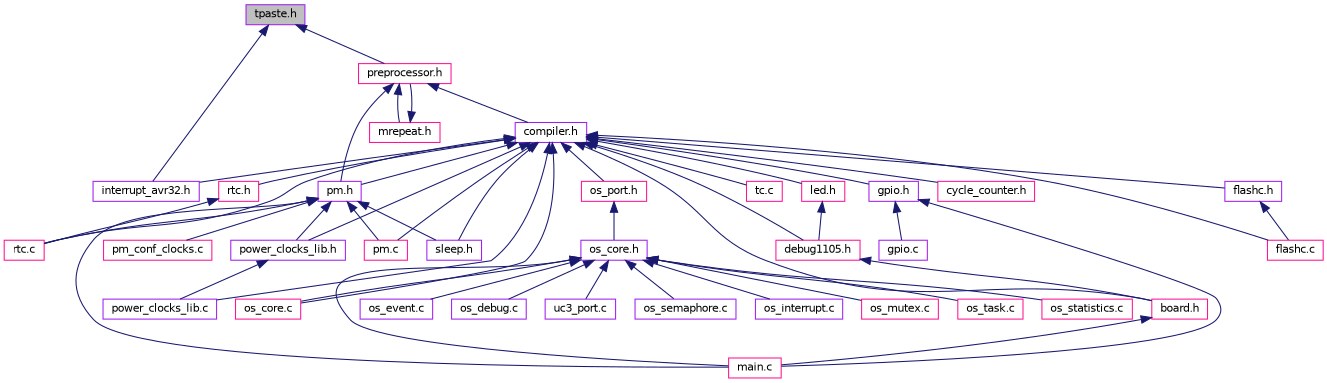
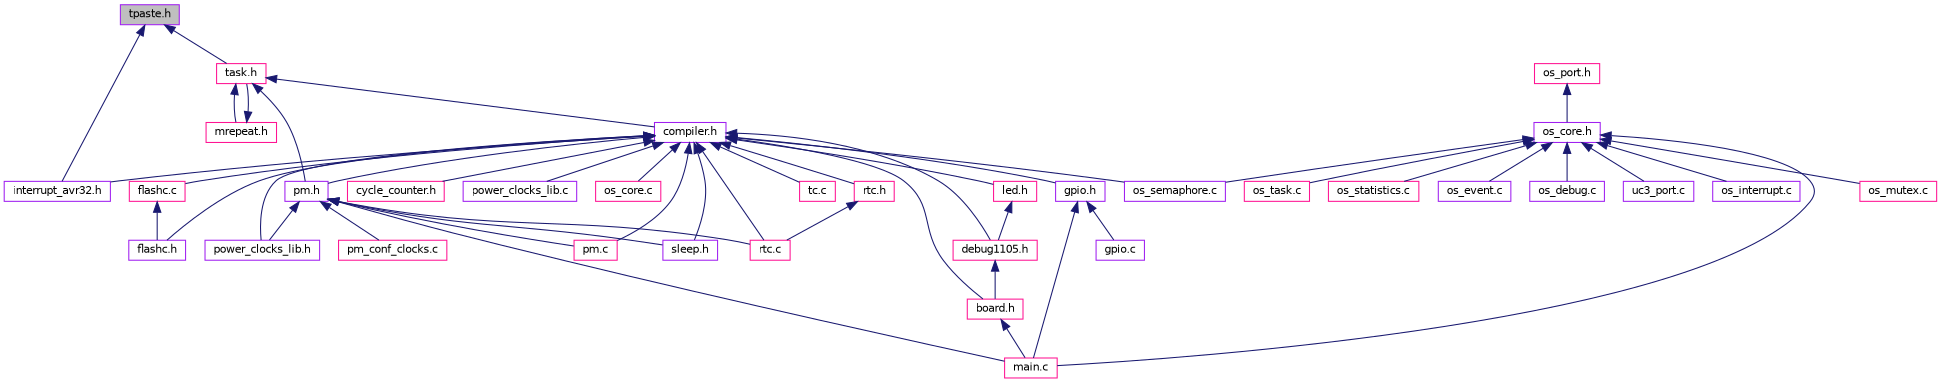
(405, 74) -> (241, 74)
(586, 165) -> (1018, 169)
(1278, 225) -> (157, 226)
(436, 280) -> none
(219, 282) -> none
